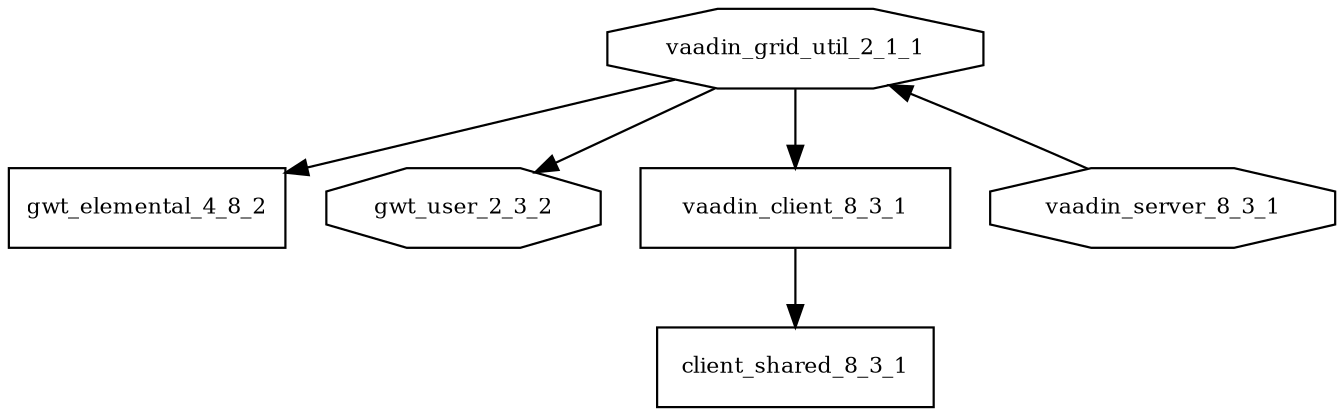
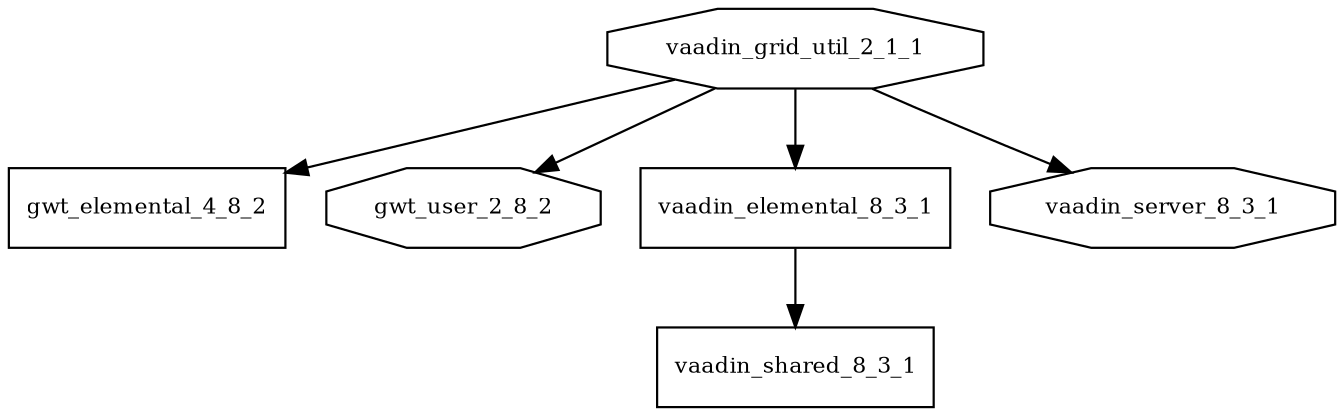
(999, 131) -> (961, 127)
(464, 208) -> (464, 208)
(795, 208) -> (795, 208)
(795, 367) -> (795, 367)
